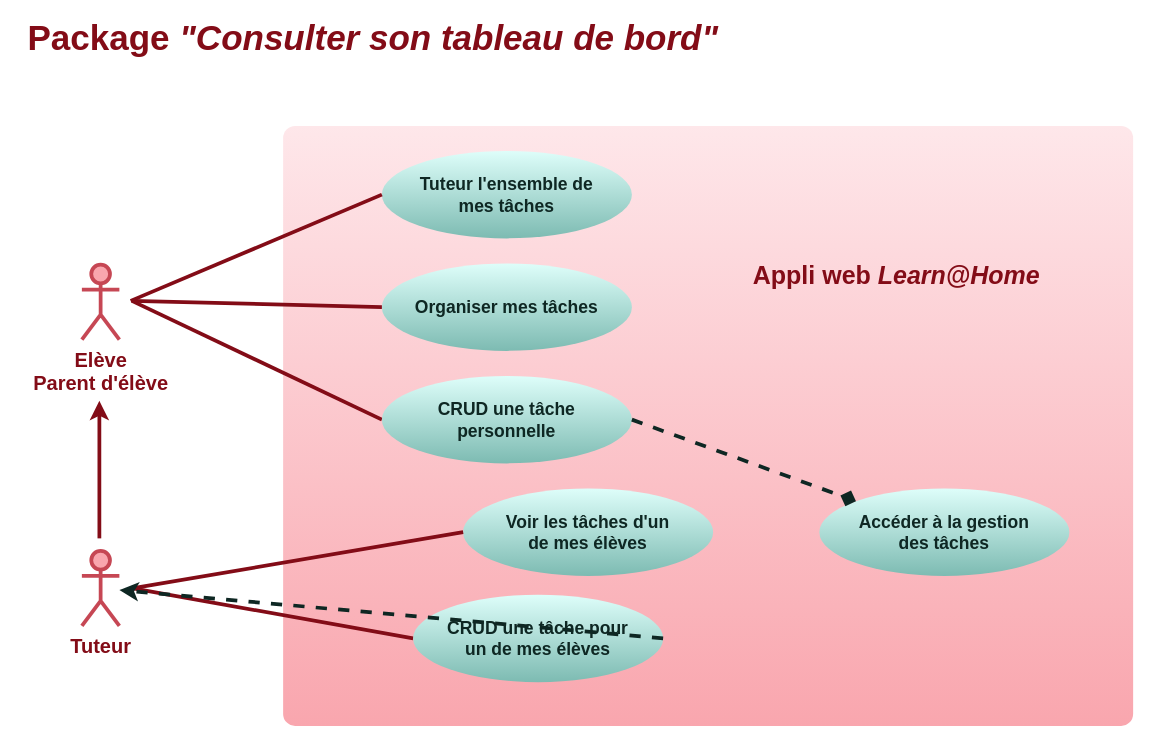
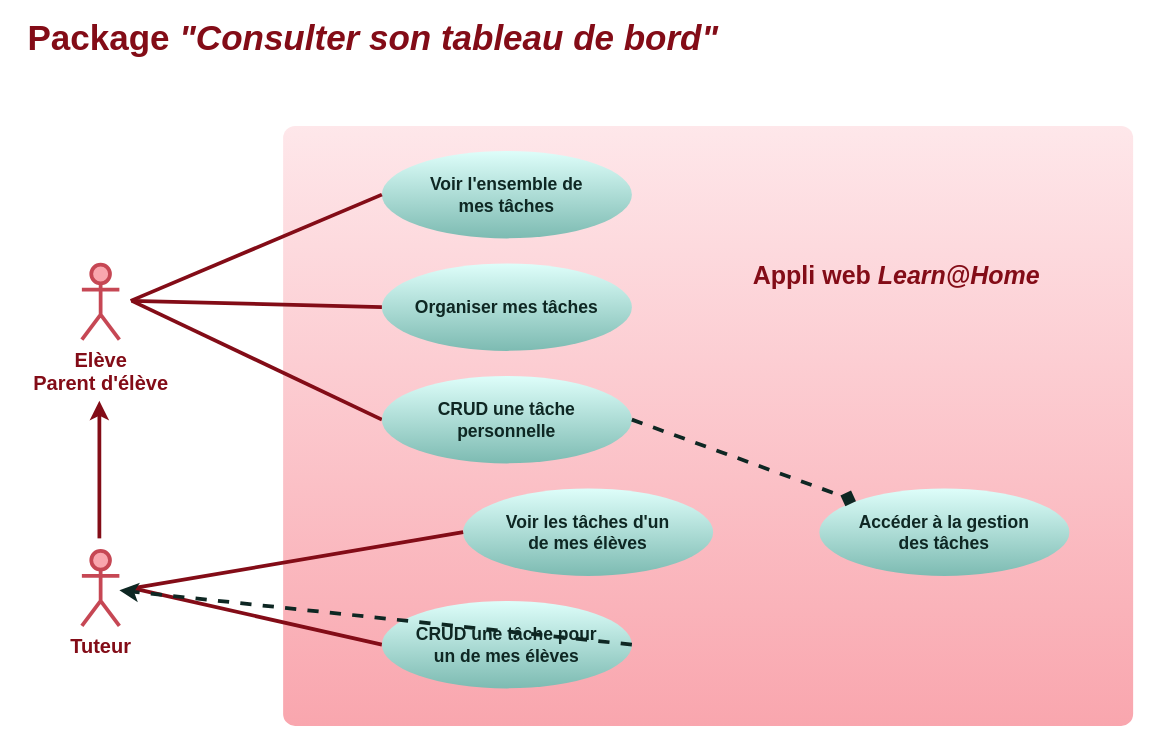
(507, 194) -> (507, 194)
(538, 638) -> (507, 644)
